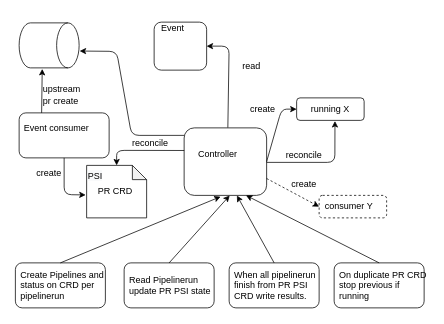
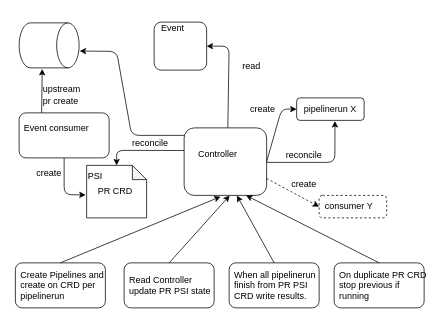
(330, 109) -> (330, 109)
(65, 285) -> (65, 285)
(174, 285) -> (174, 285)
